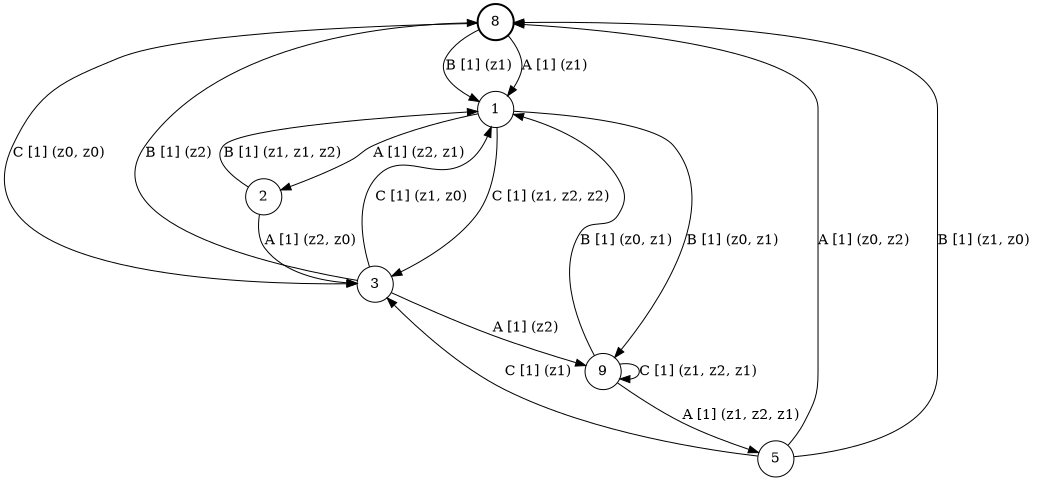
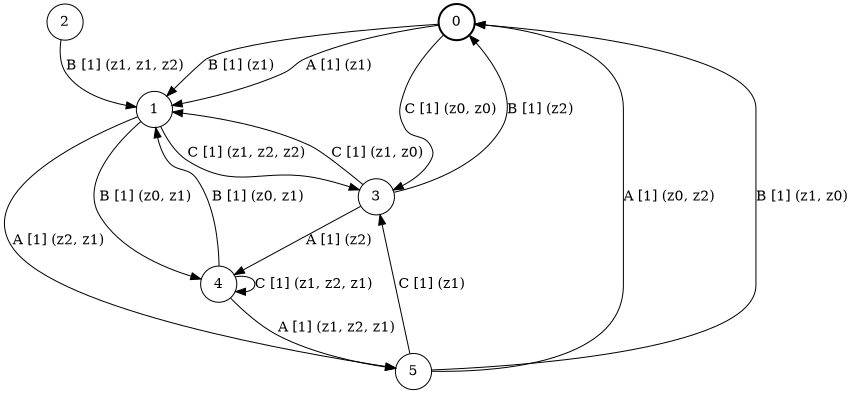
(496, 22) -> (457, 22)
(381, 142) -> (94, 297)
(271, 255) -> none
(603, 372) -> (219, 284)
